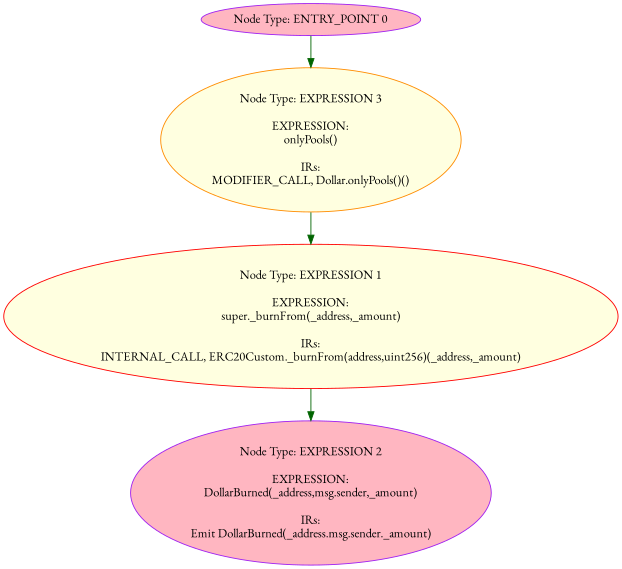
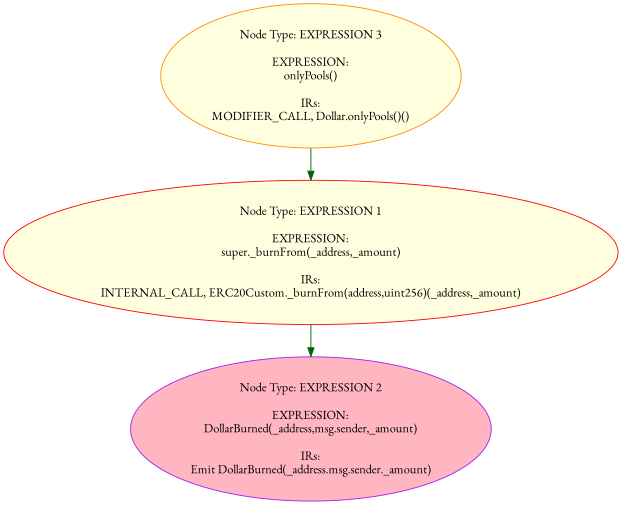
(311, 20) -> none
